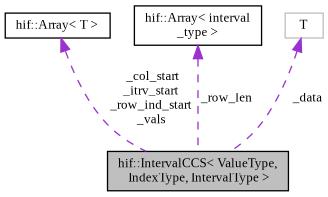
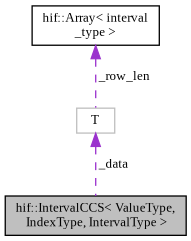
(58, 26) -> none
(198, 105) -> (96, 83)
